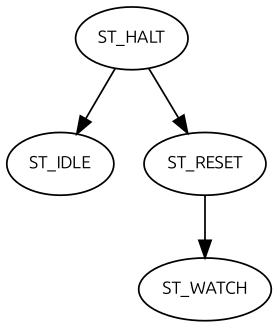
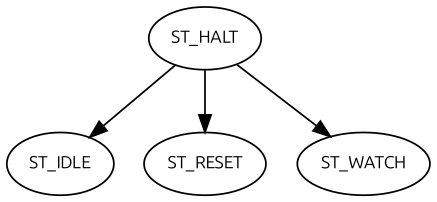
(205, 218) -> (277, 95)
